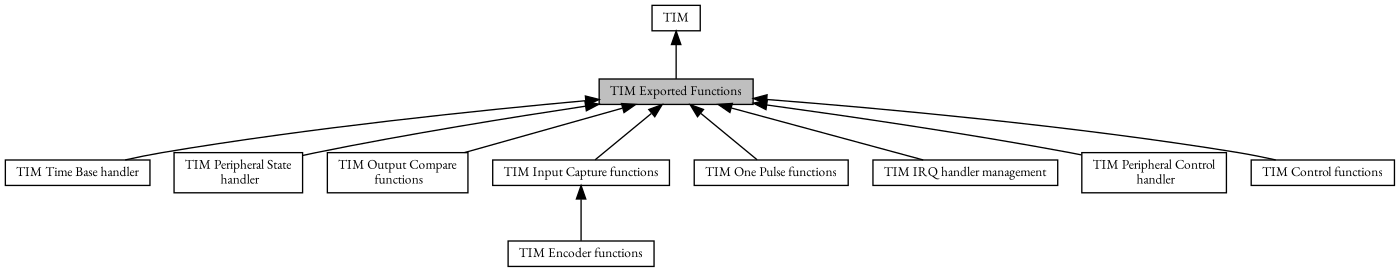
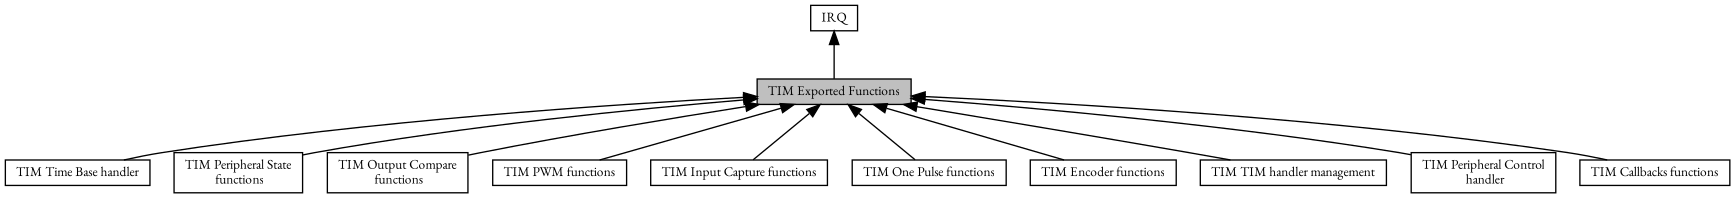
(676, 18) -> (834, 18)
(238, 173) -> (238, 173)
none -> (560, 173)
(965, 173) -> (1293, 173)
(1323, 173) -> (1655, 173)
(581, 220) -> (975, 134)
